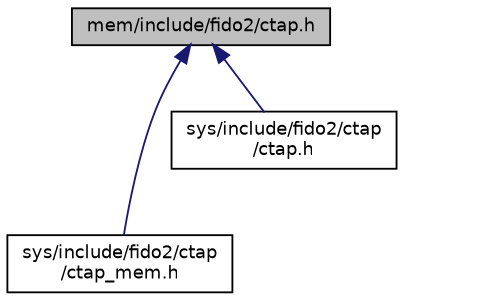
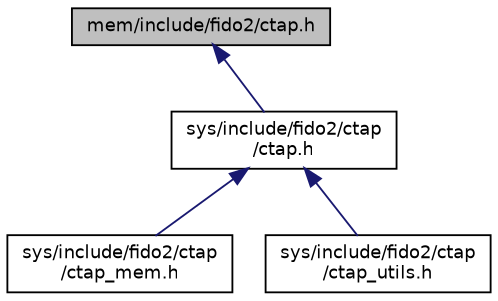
(144, 145) -> (194, 207)
none -> (378, 264)
